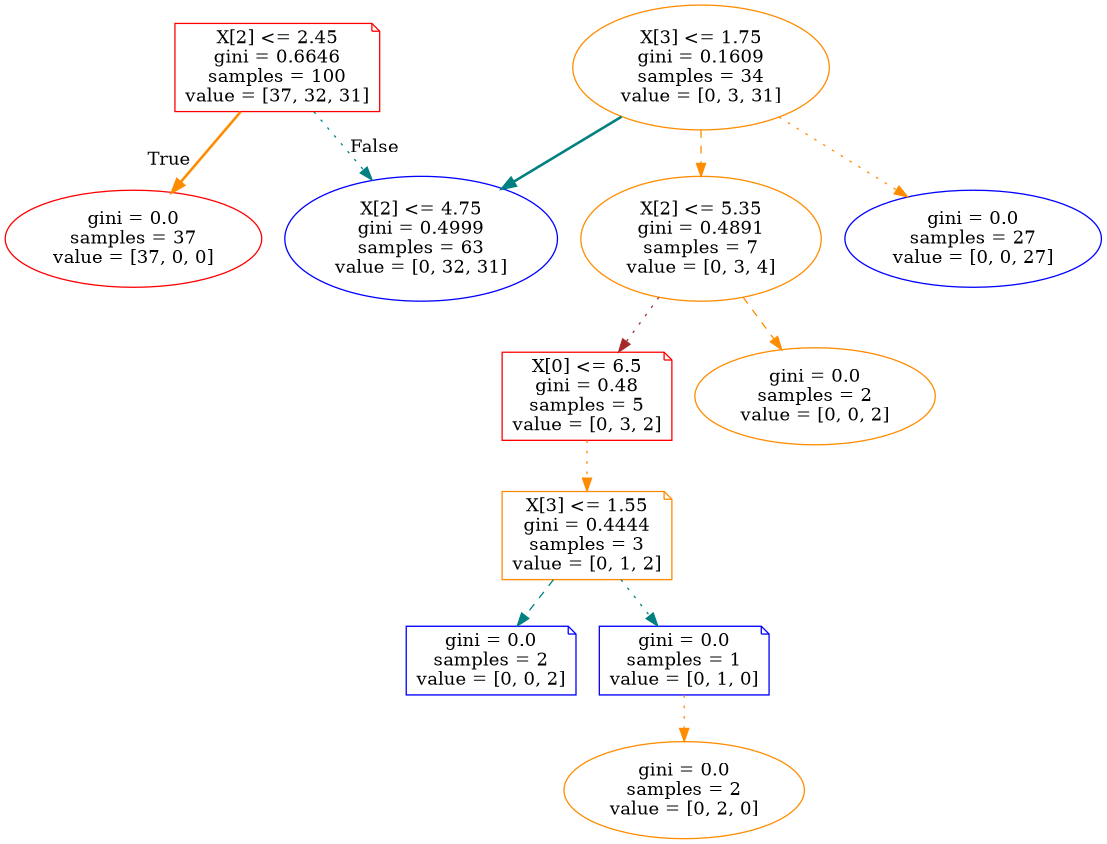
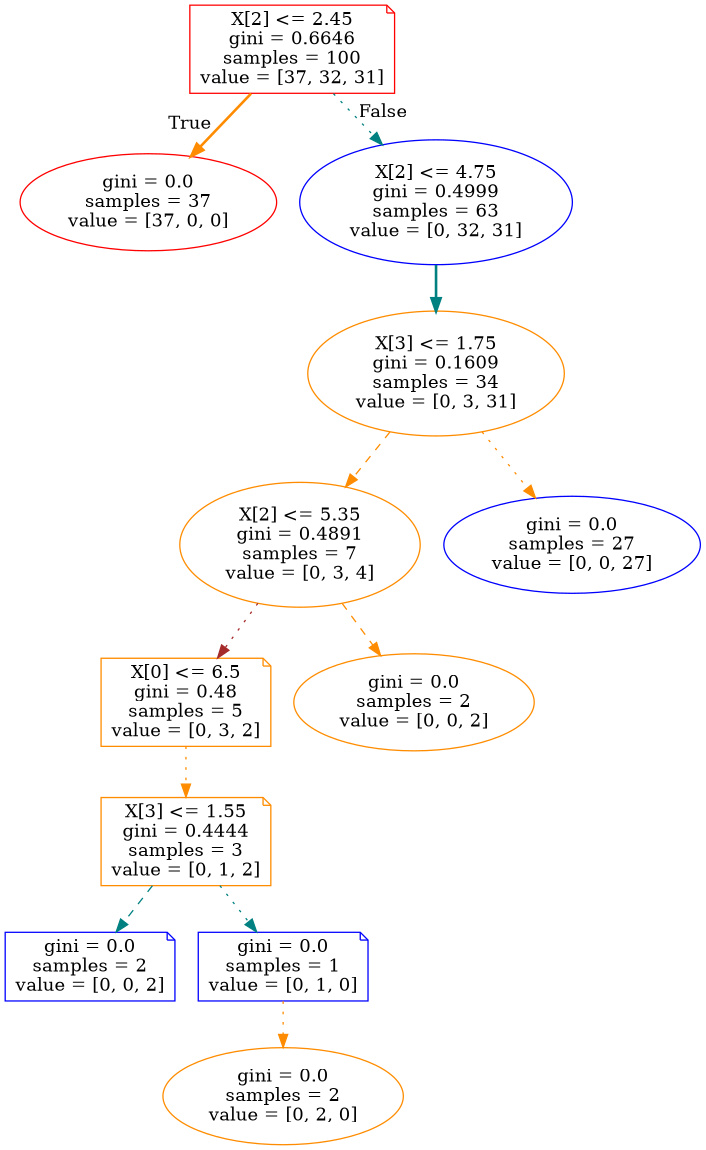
(568, 149) -> (436, 281)
(587, 396) -> (186, 702)
